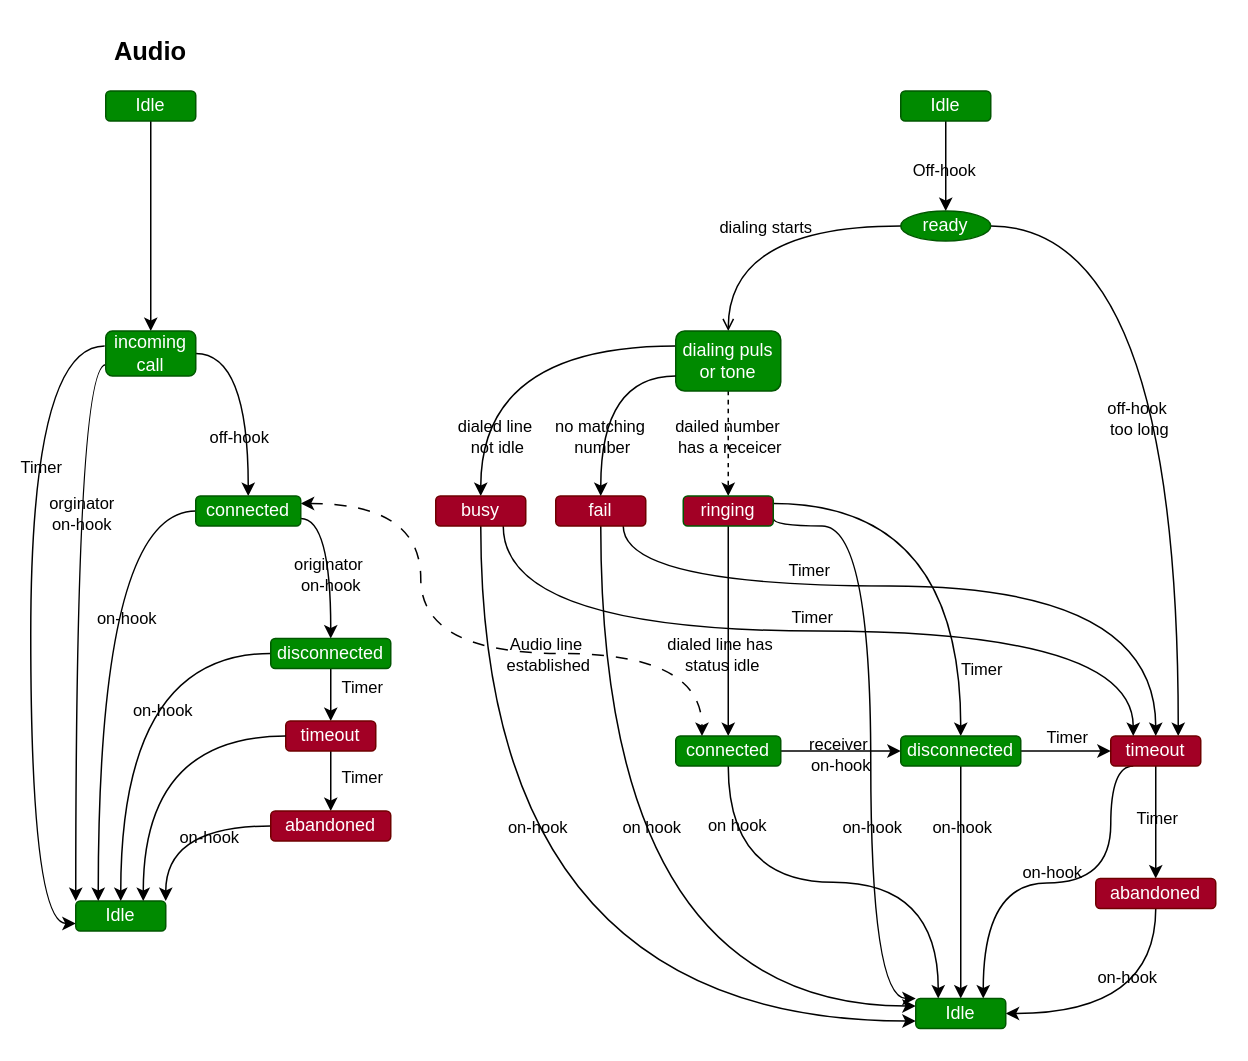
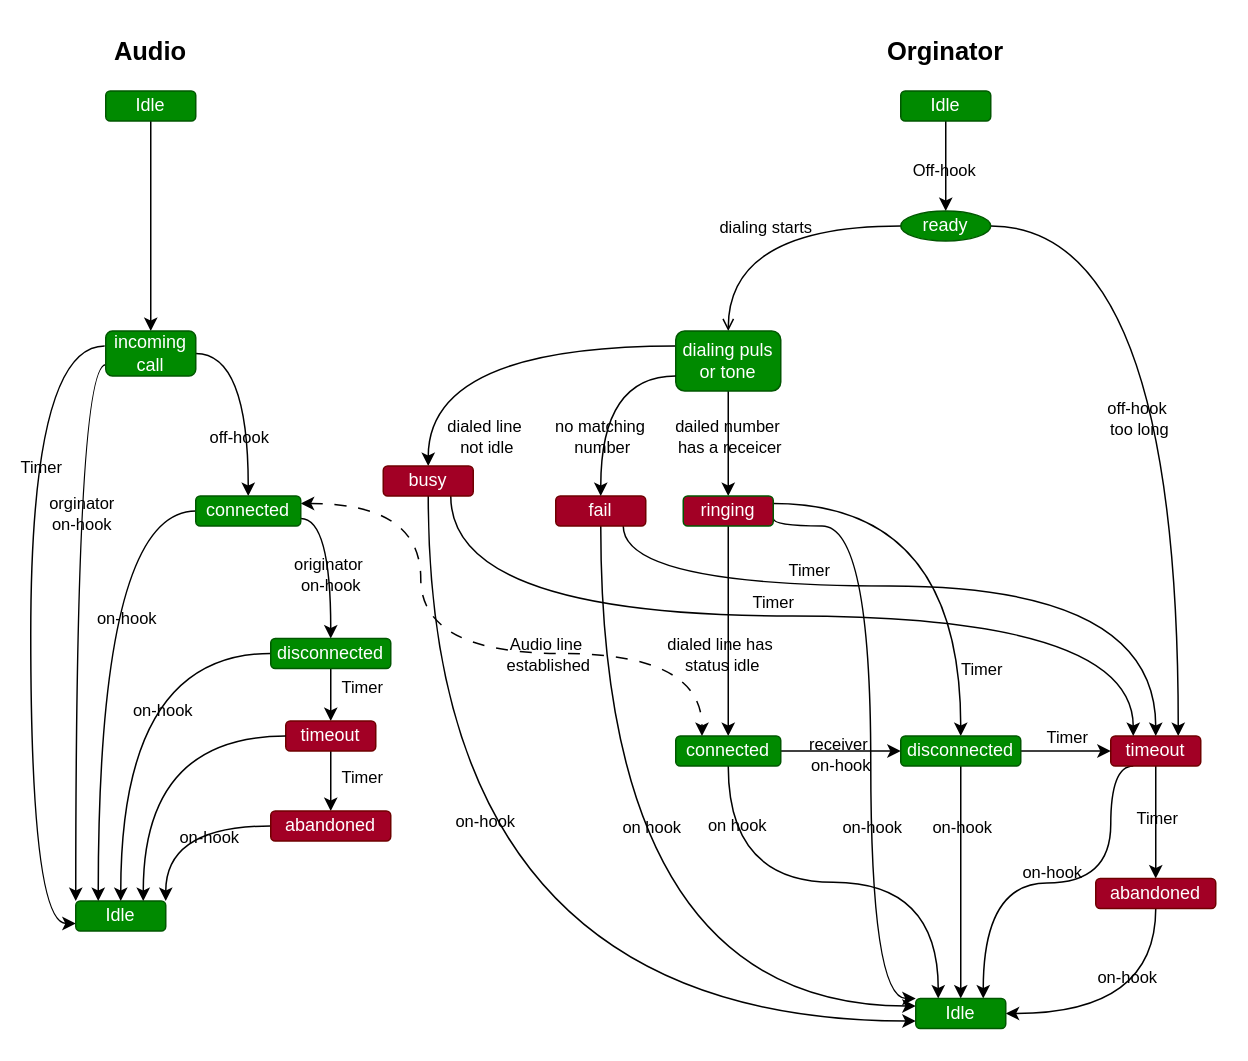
none -> (946, 53)
(728, 439) -> (728, 439)
(481, 511) -> (428, 481)
